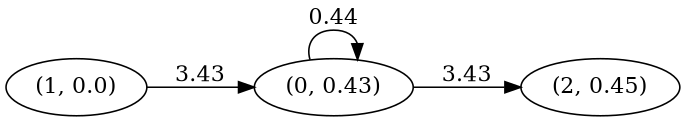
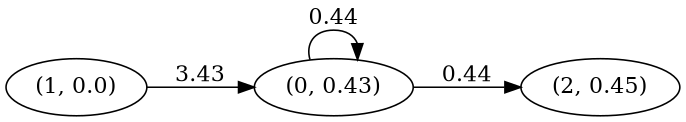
(467, 75) -> (467, 75)
